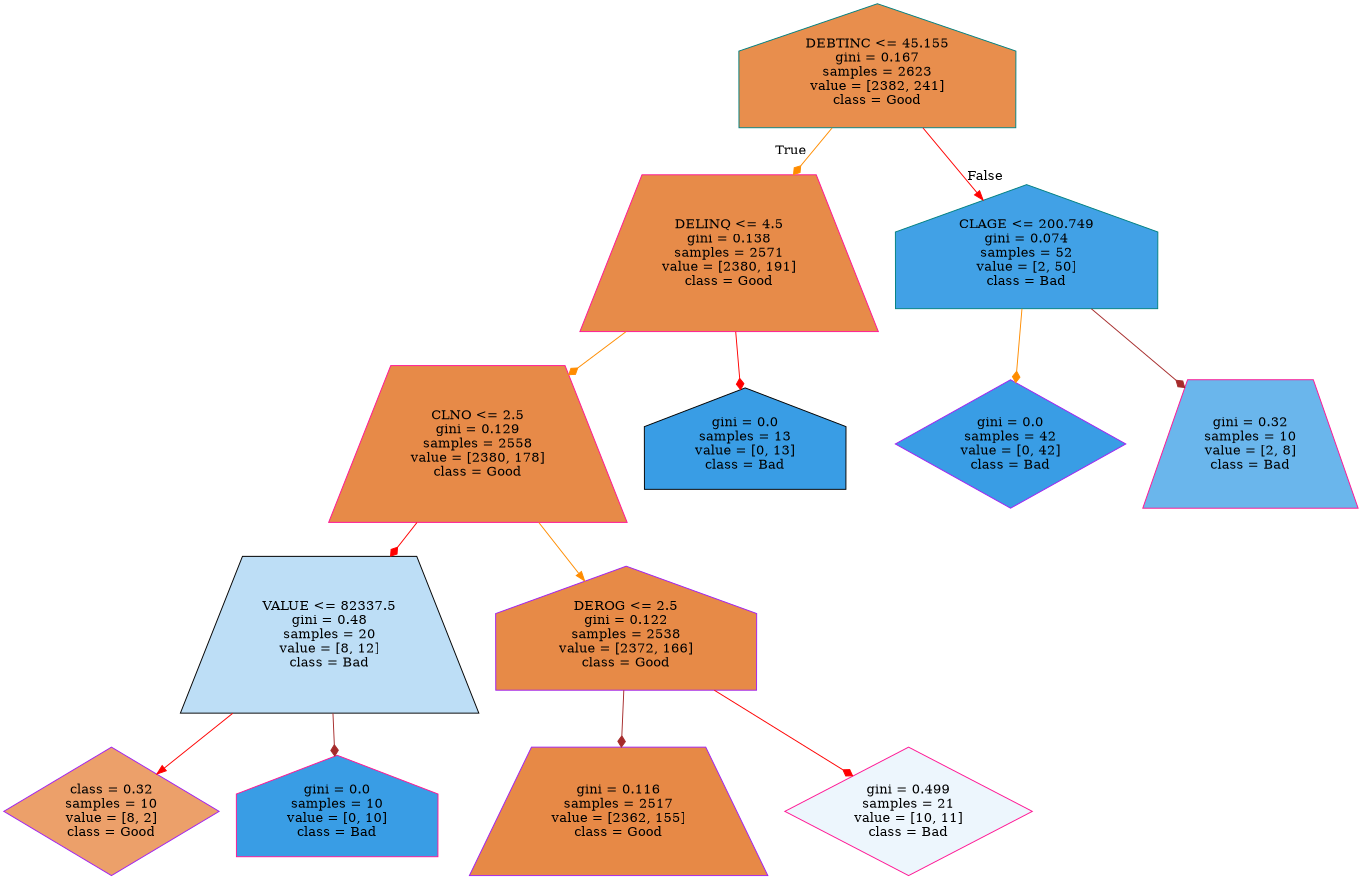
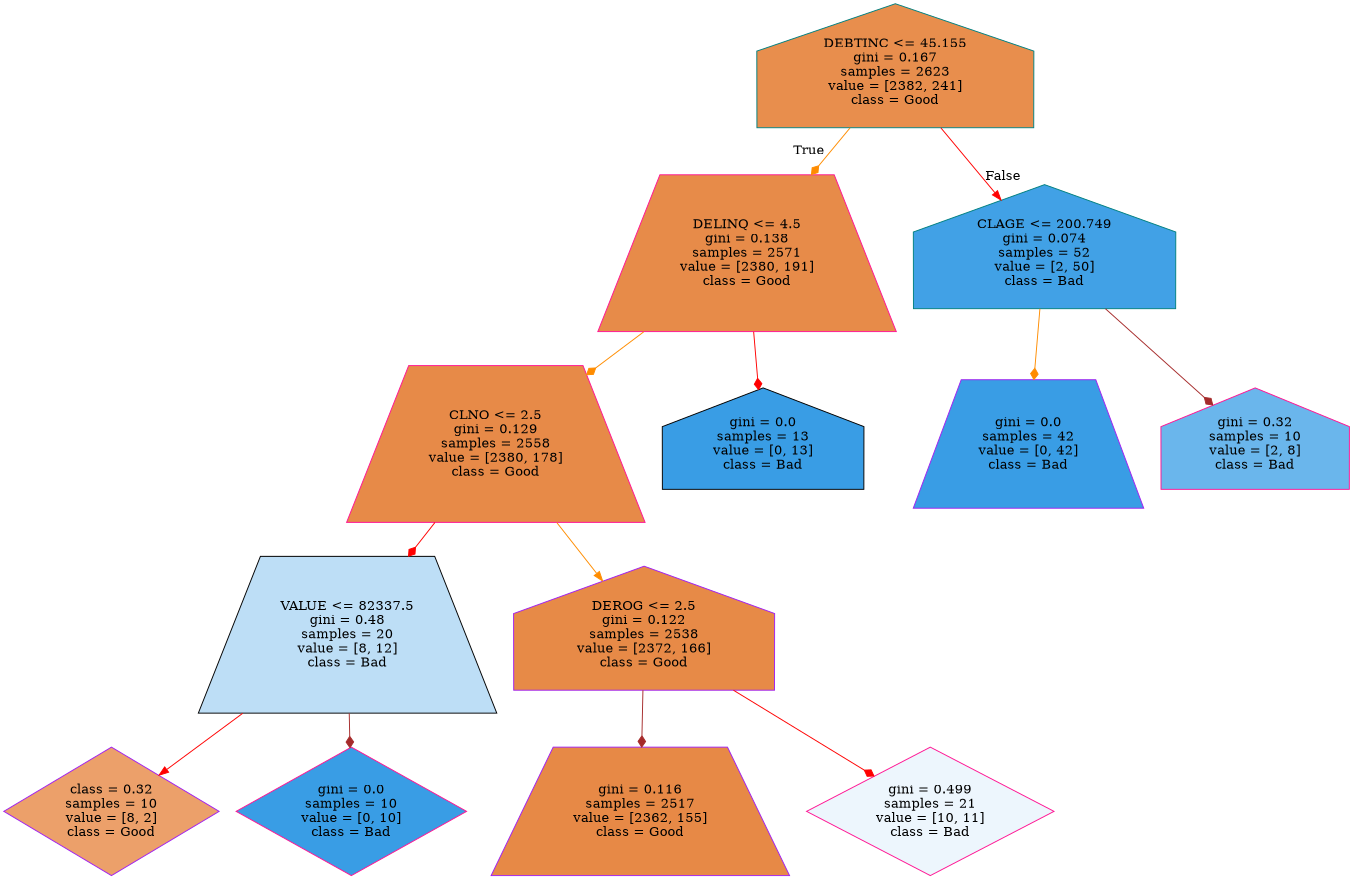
(1011, 444) -> (1028, 444)
(1250, 444) -> (1255, 444)
(337, 811) -> (351, 811)
